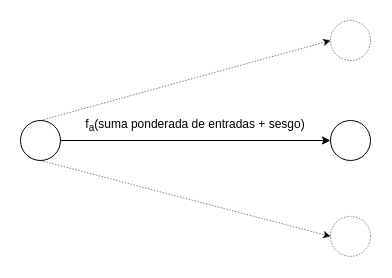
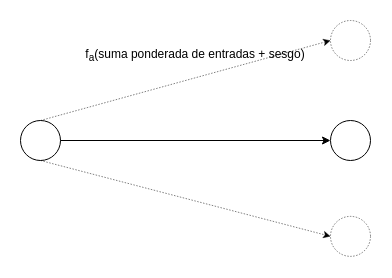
(196, 126) -> (196, 56)
